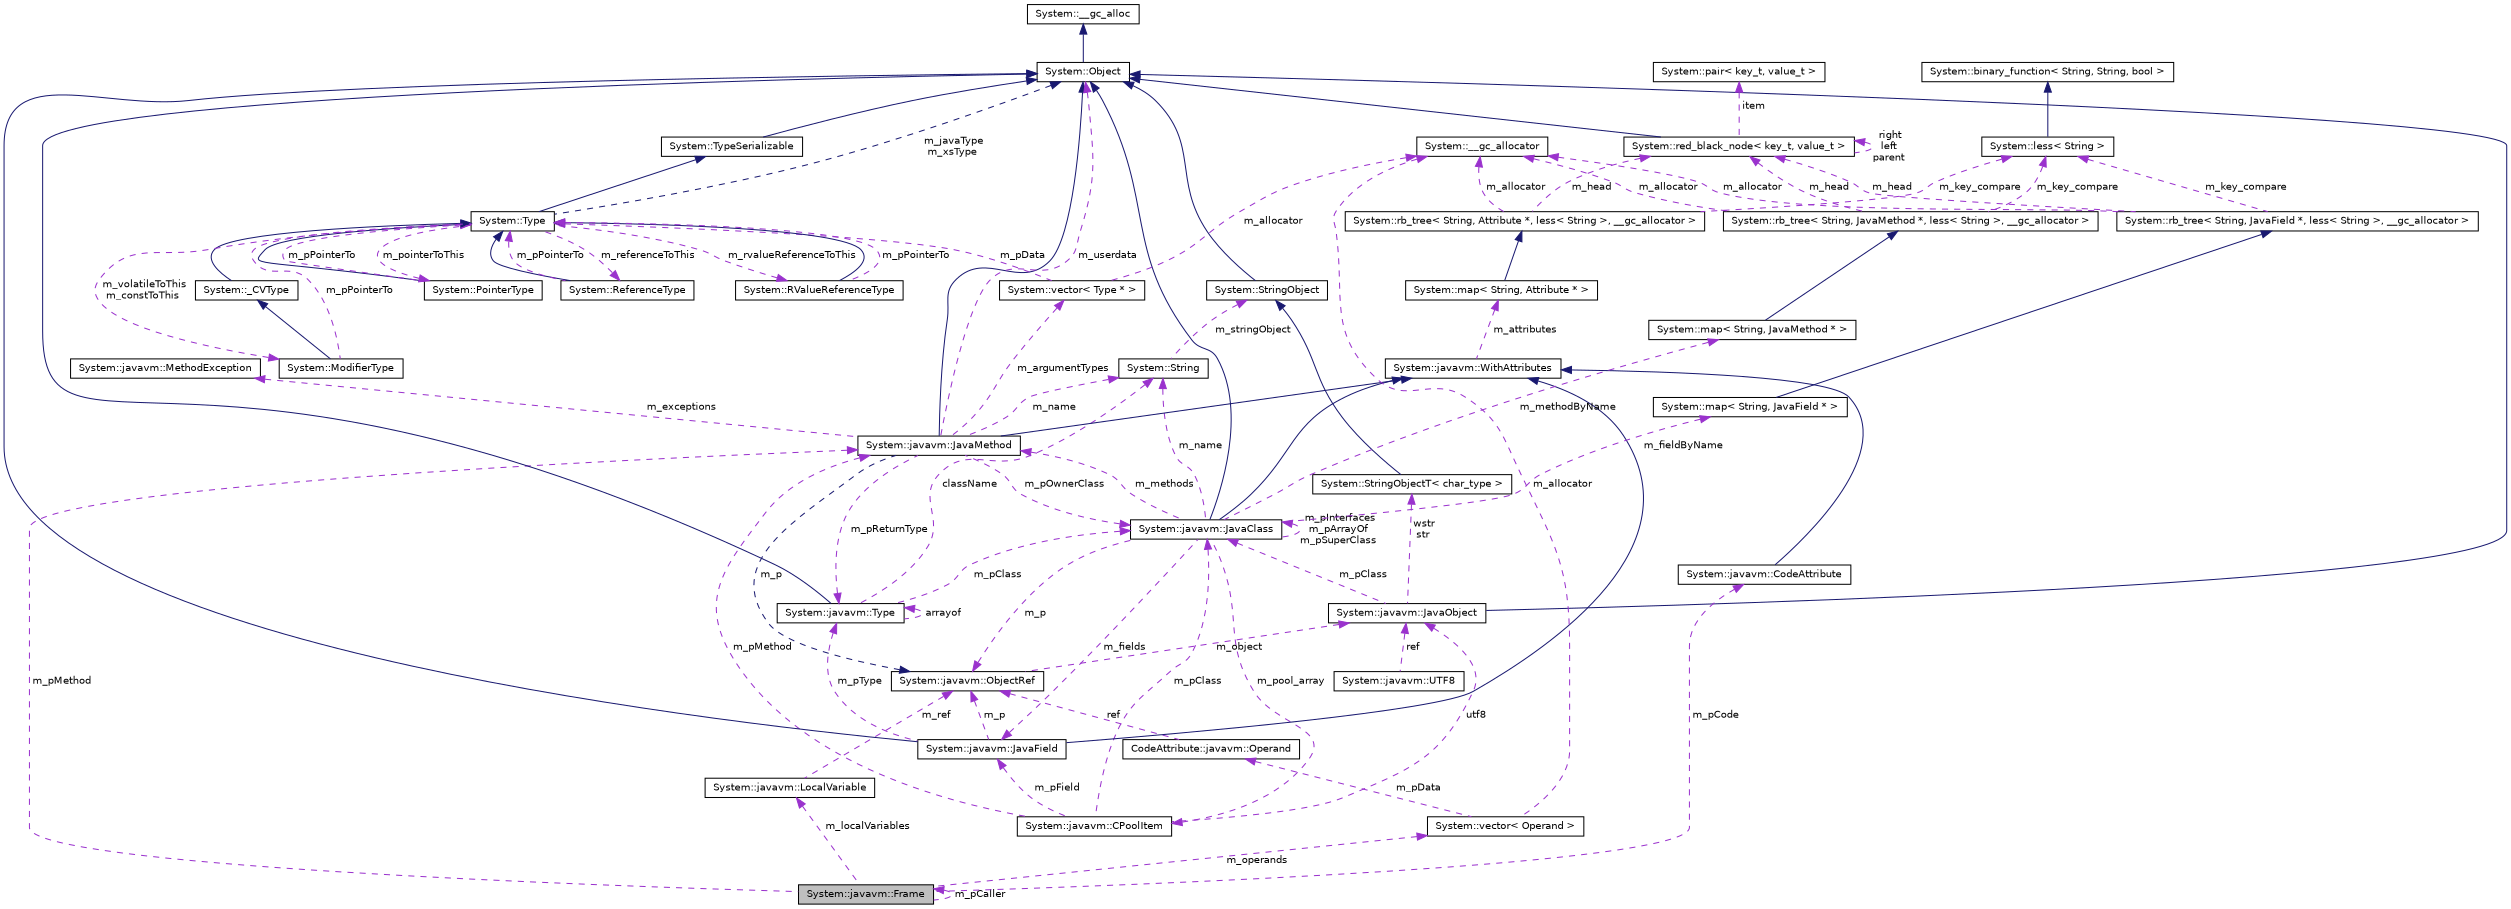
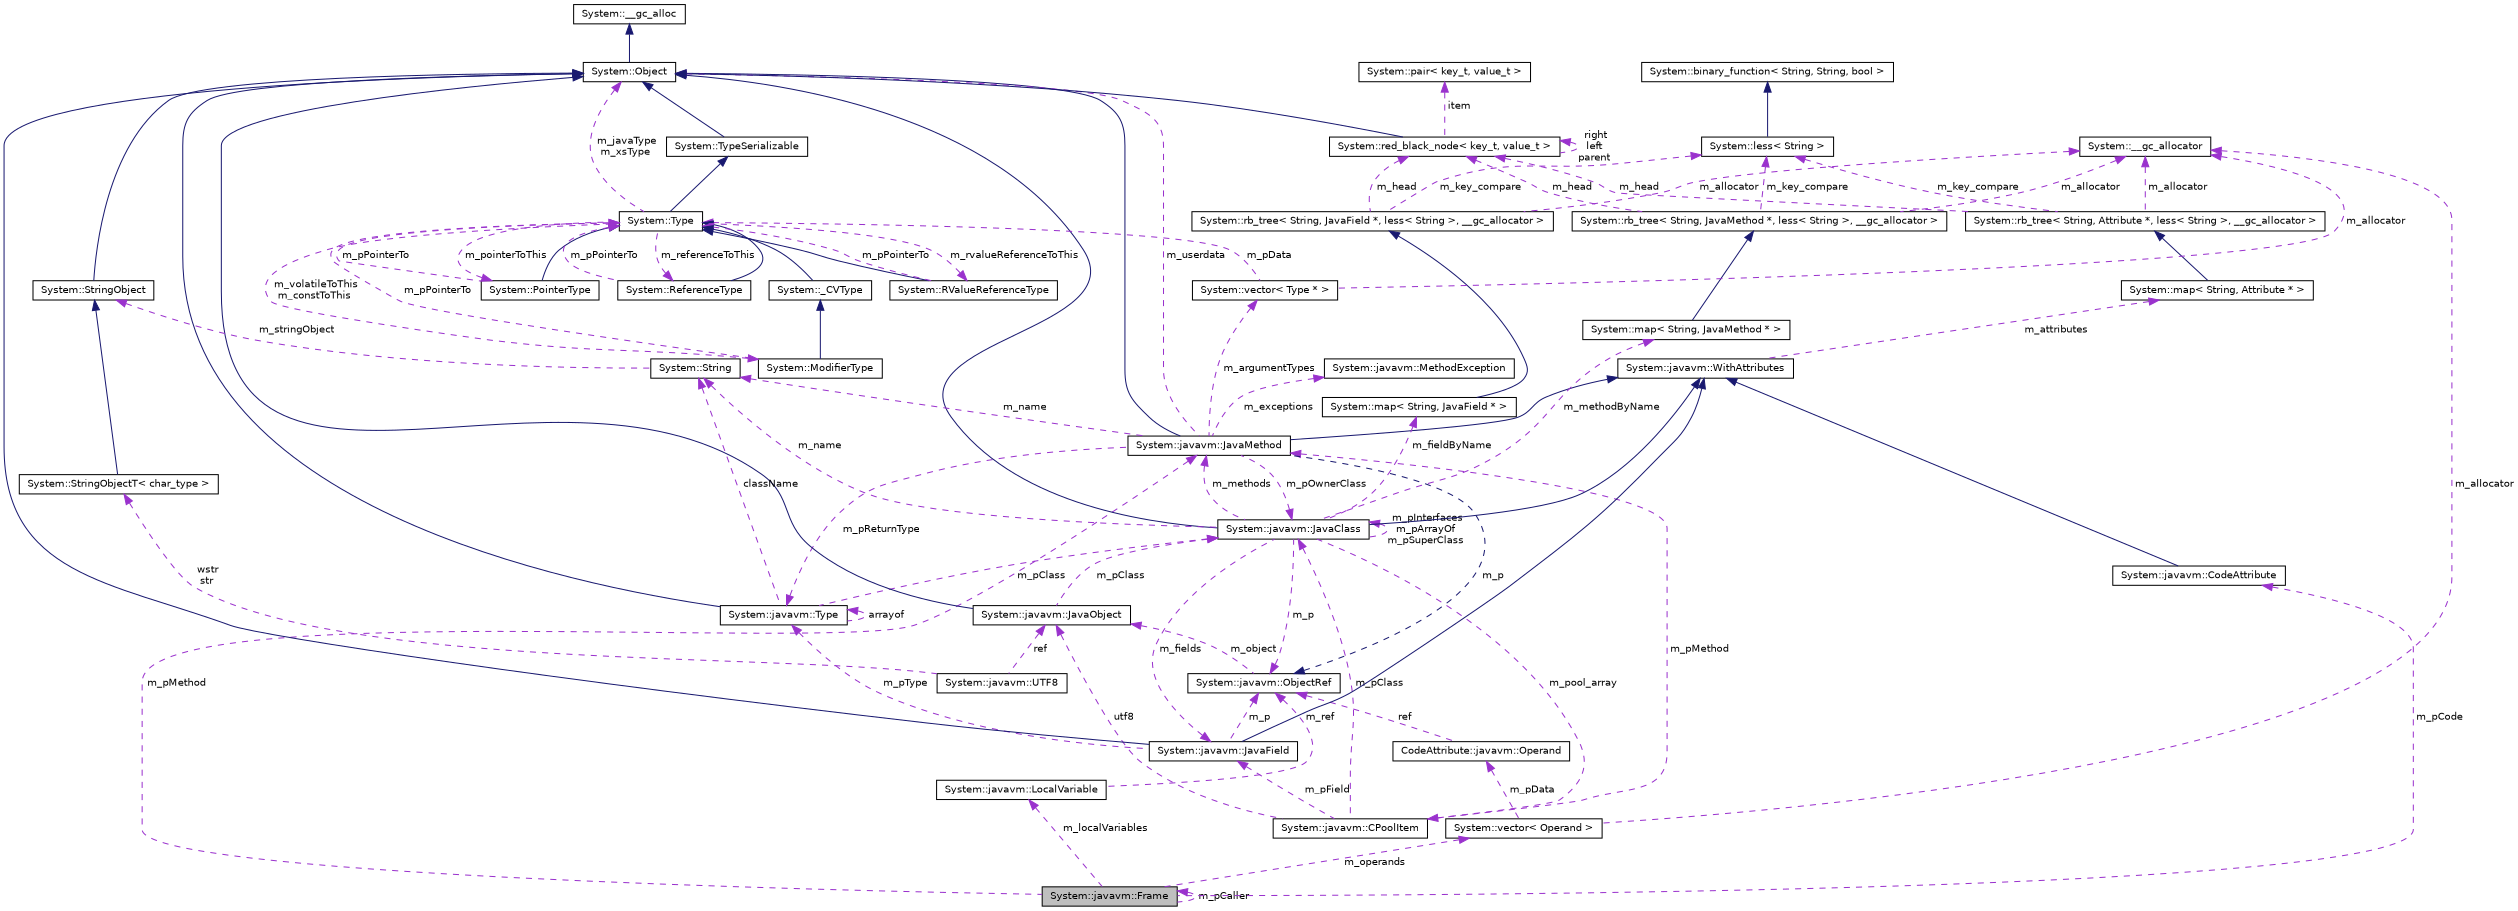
(807, 165) -> (593, 159)
(1409, 554) -> (509, 650)
